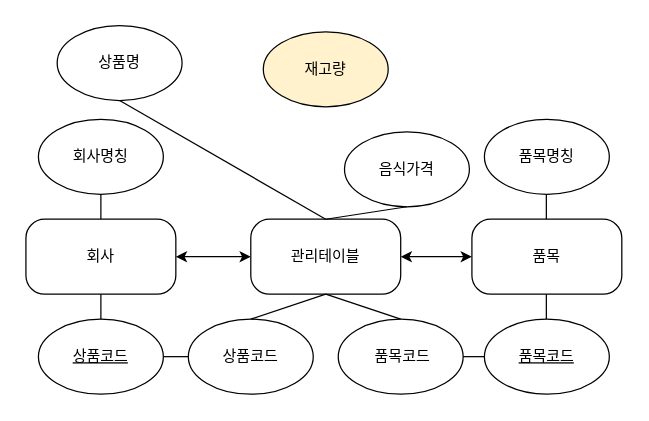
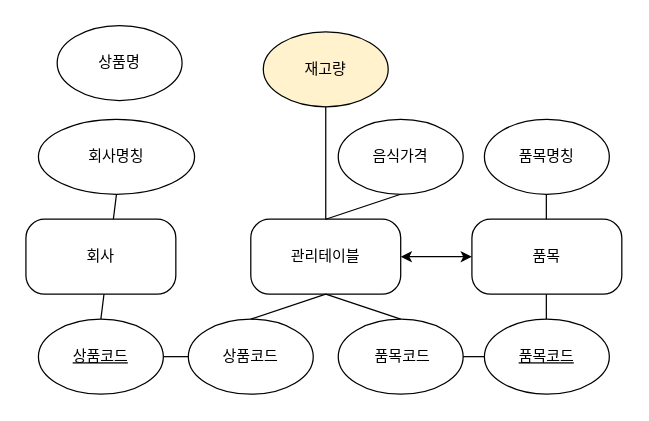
(101, 157) -> (116, 157)
(221, 159) -> none
none -> (326, 162)
(407, 169) -> (401, 157)
(213, 257) -> none
